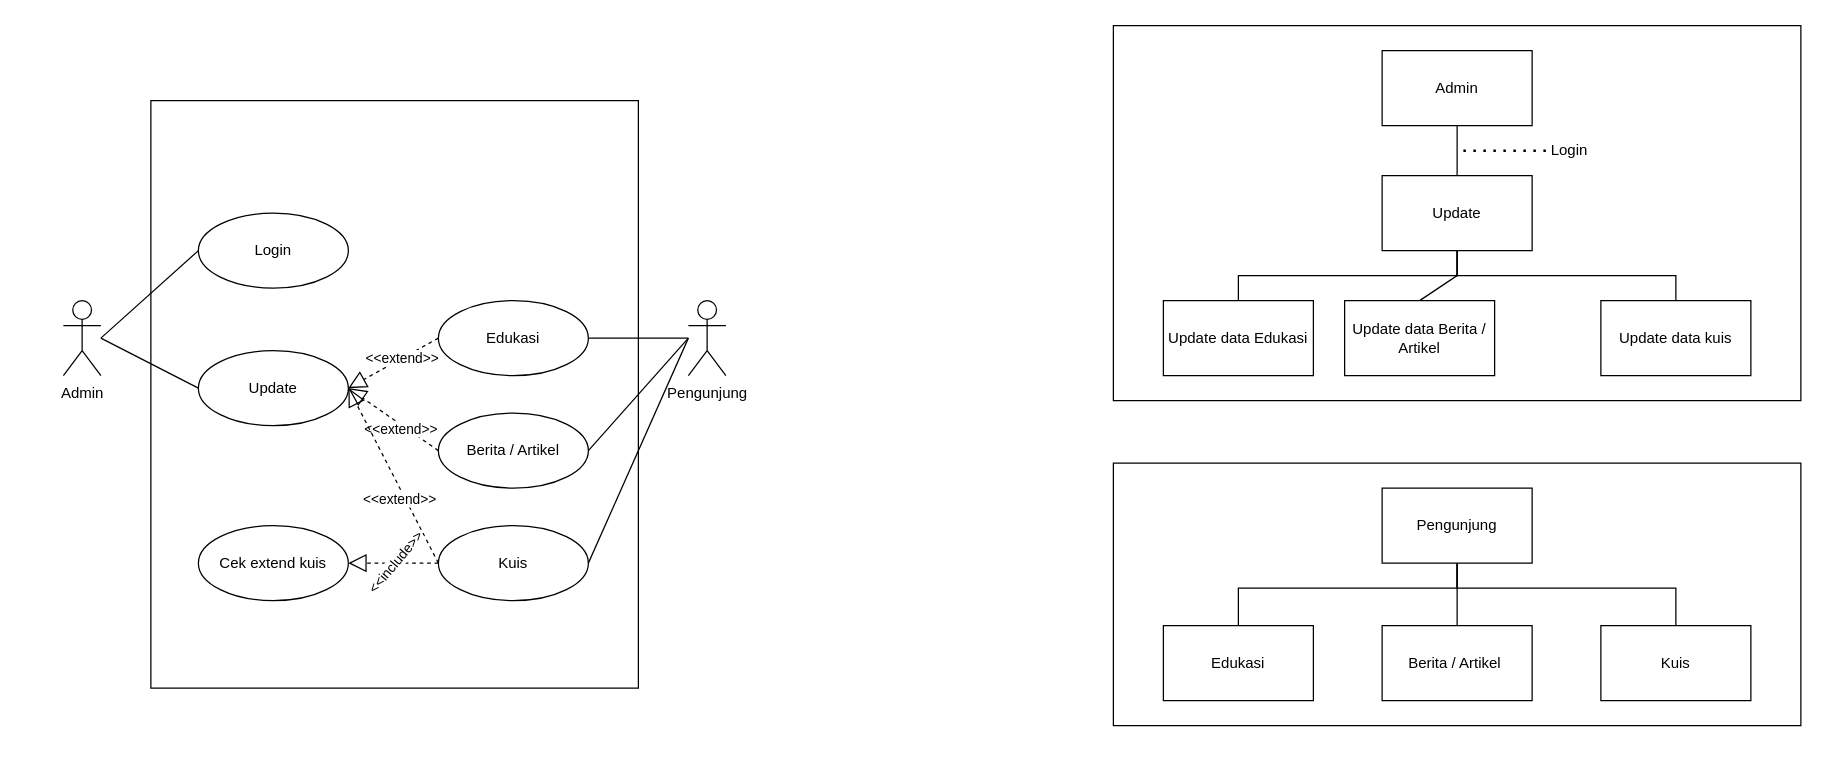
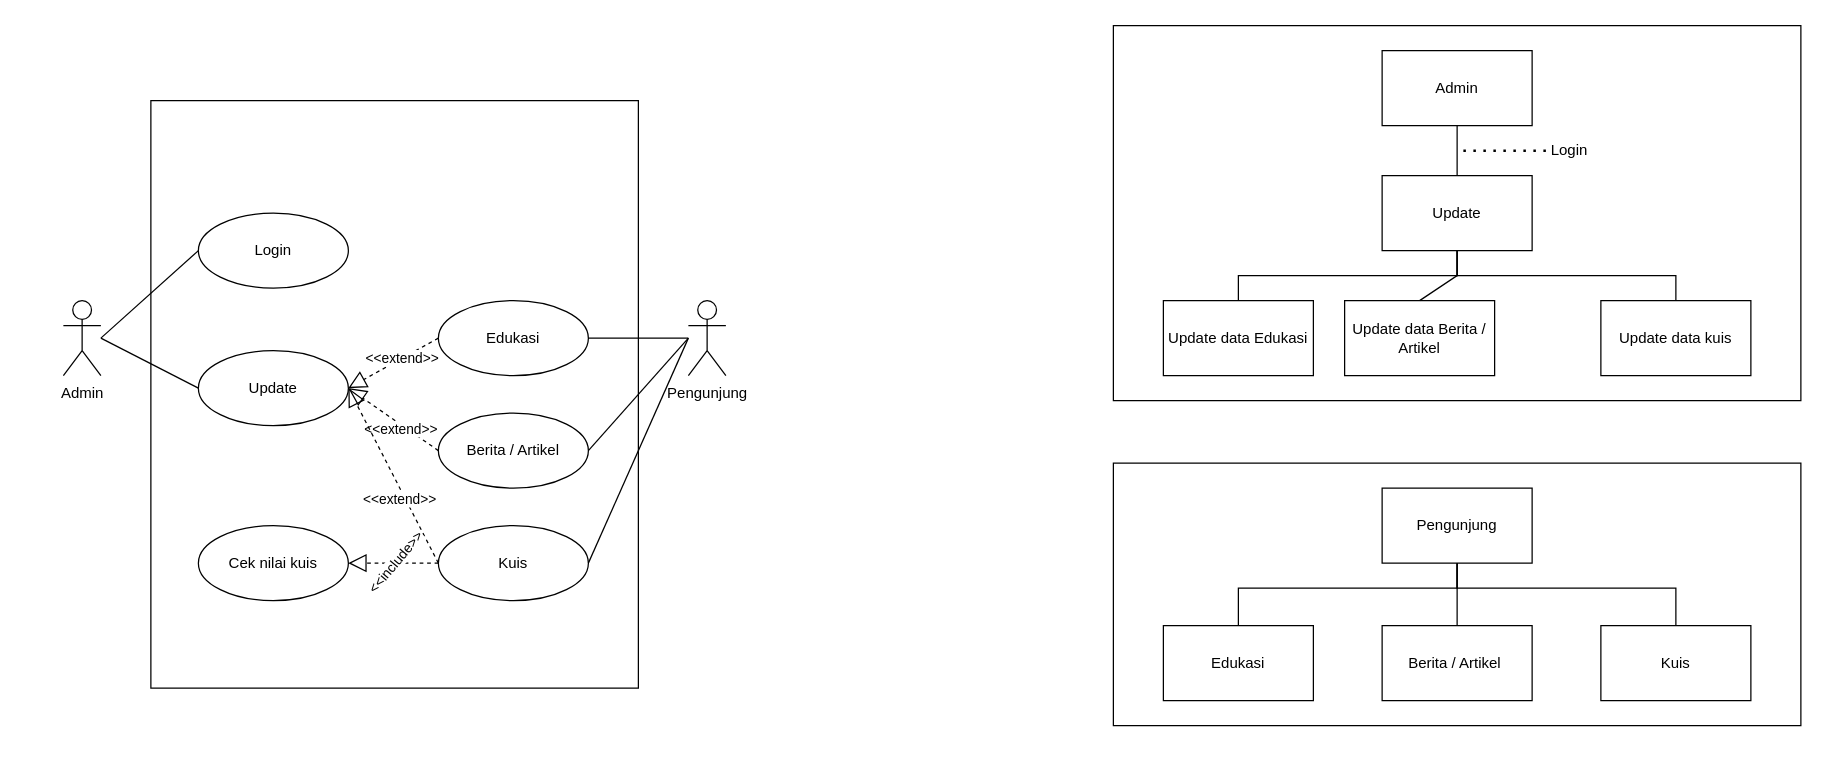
(273, 563) -> (273, 563)
